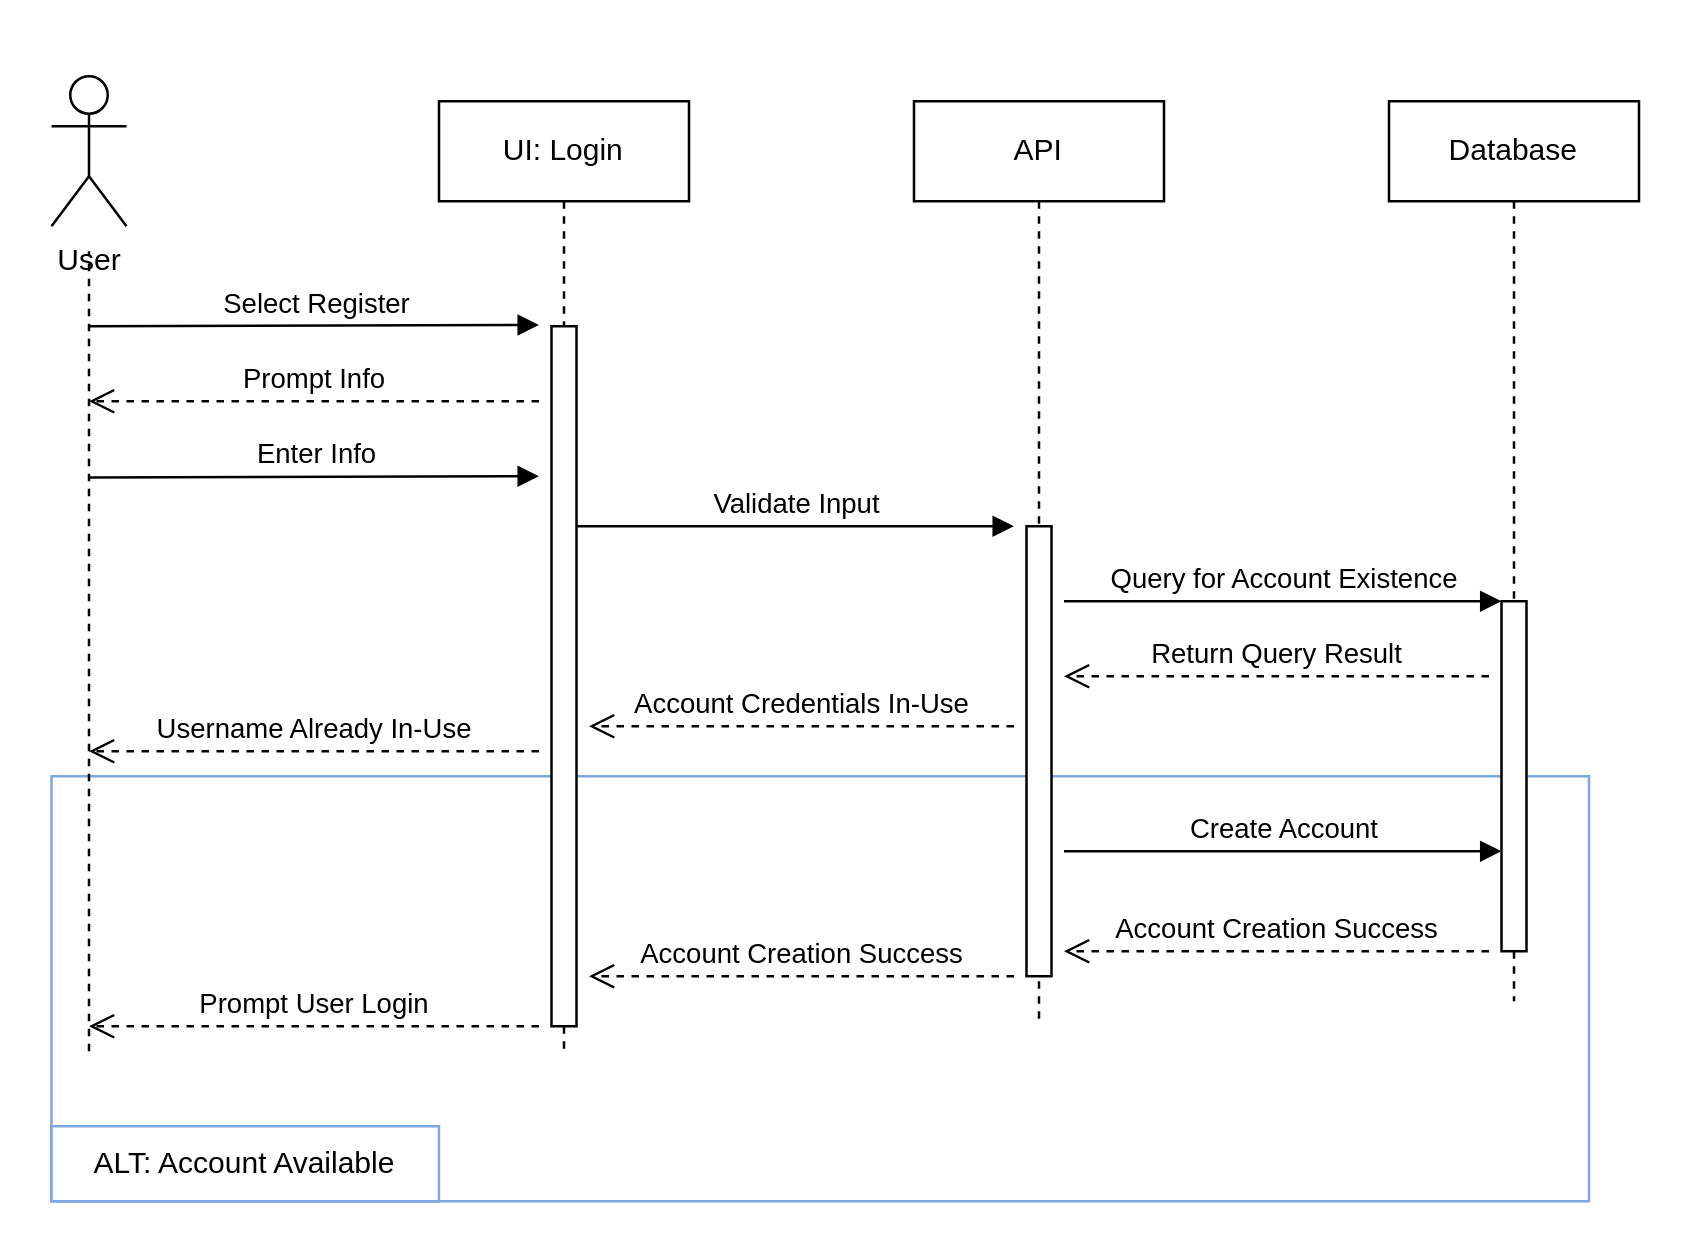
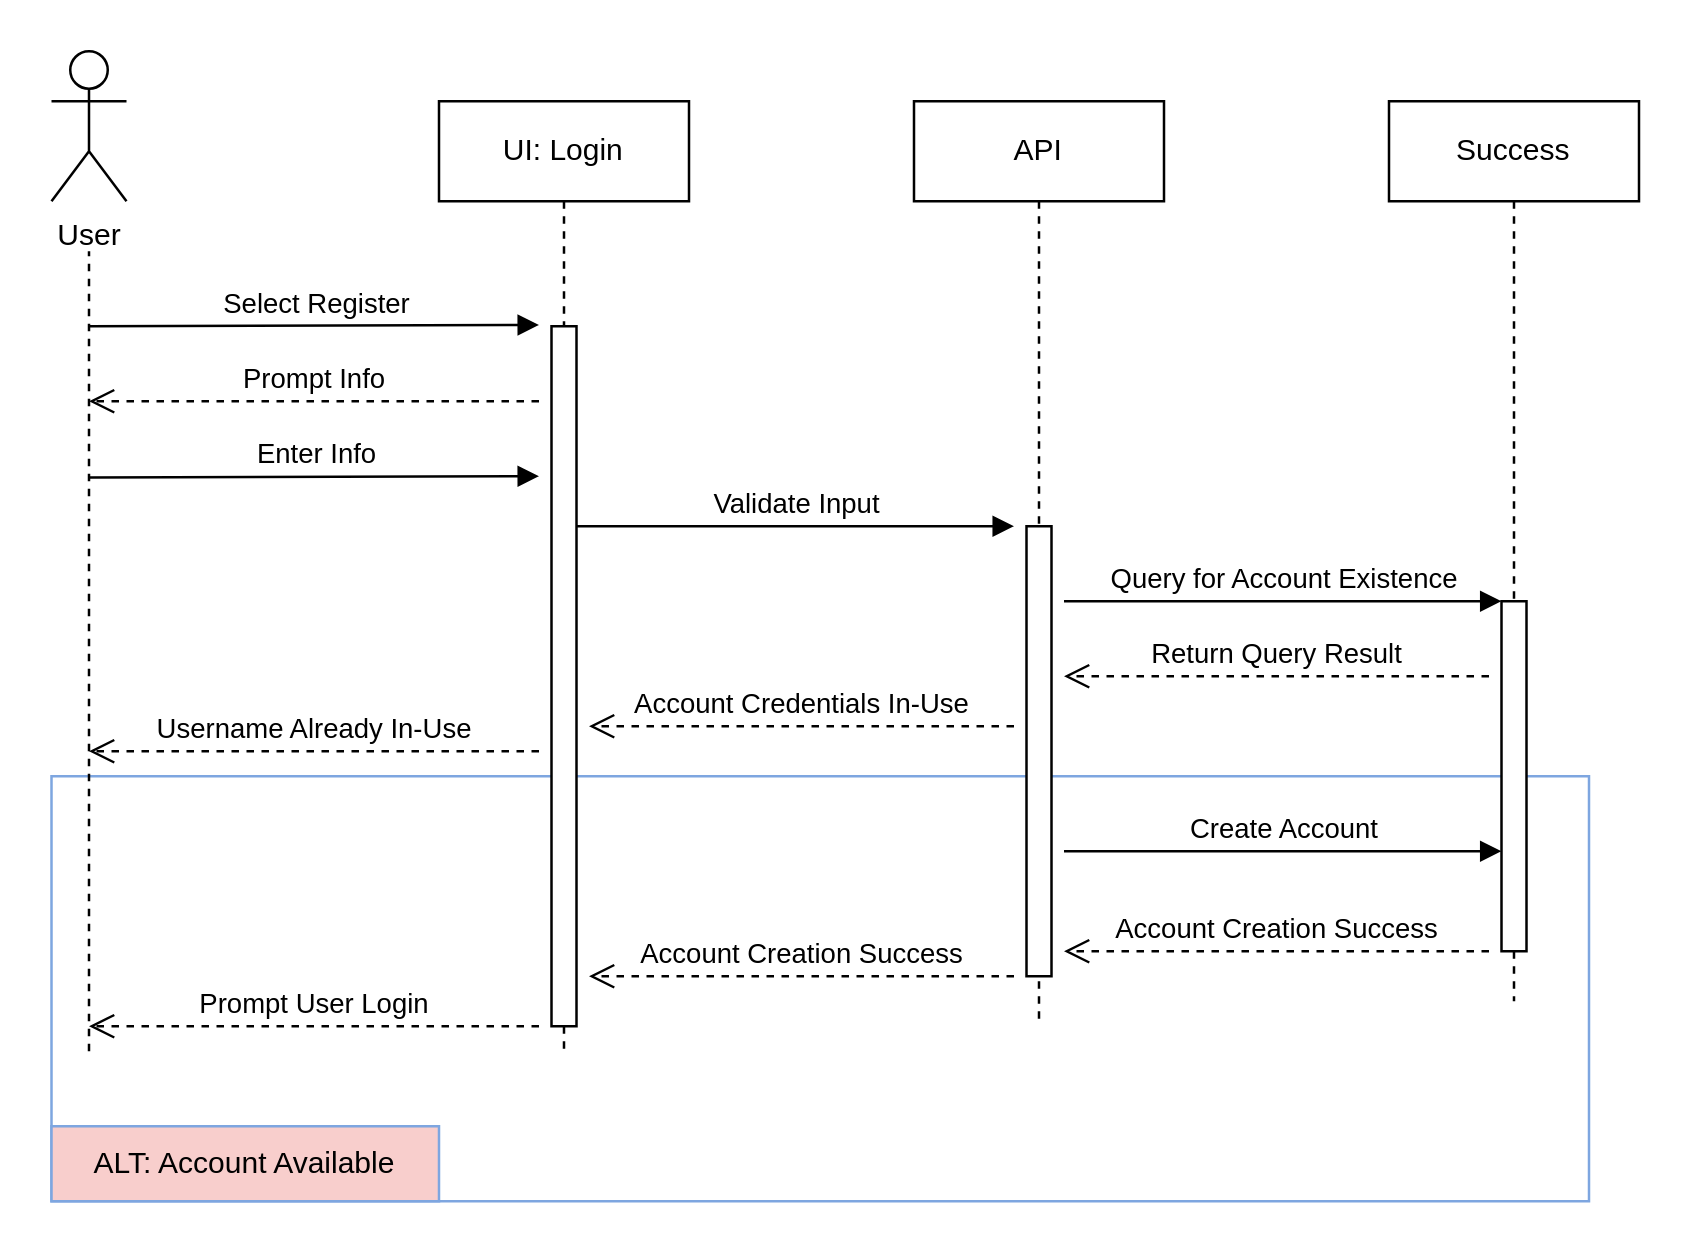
(89, 151) -> (89, 126)
(1514, 151) -> (1514, 151)
(245, 1164) -> (245, 1164)
